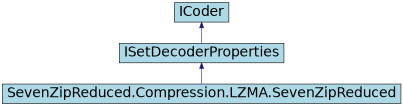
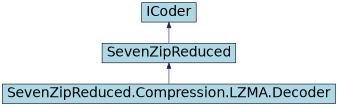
(202, 53) -> (169, 53)
(202, 94) -> (169, 94)
